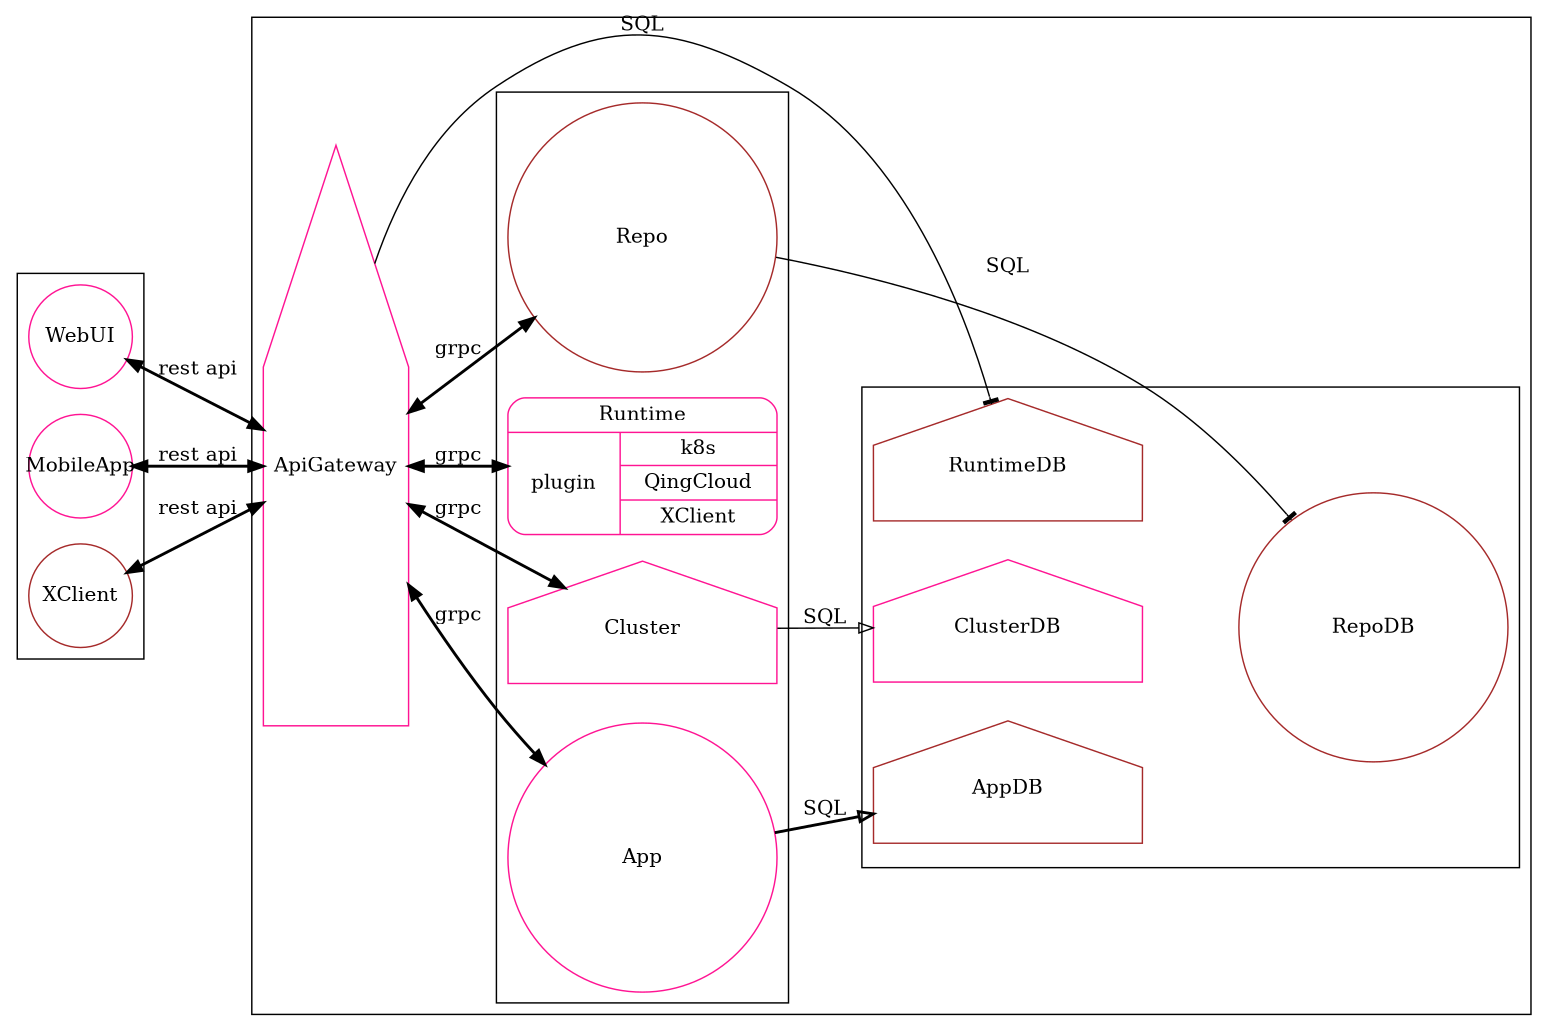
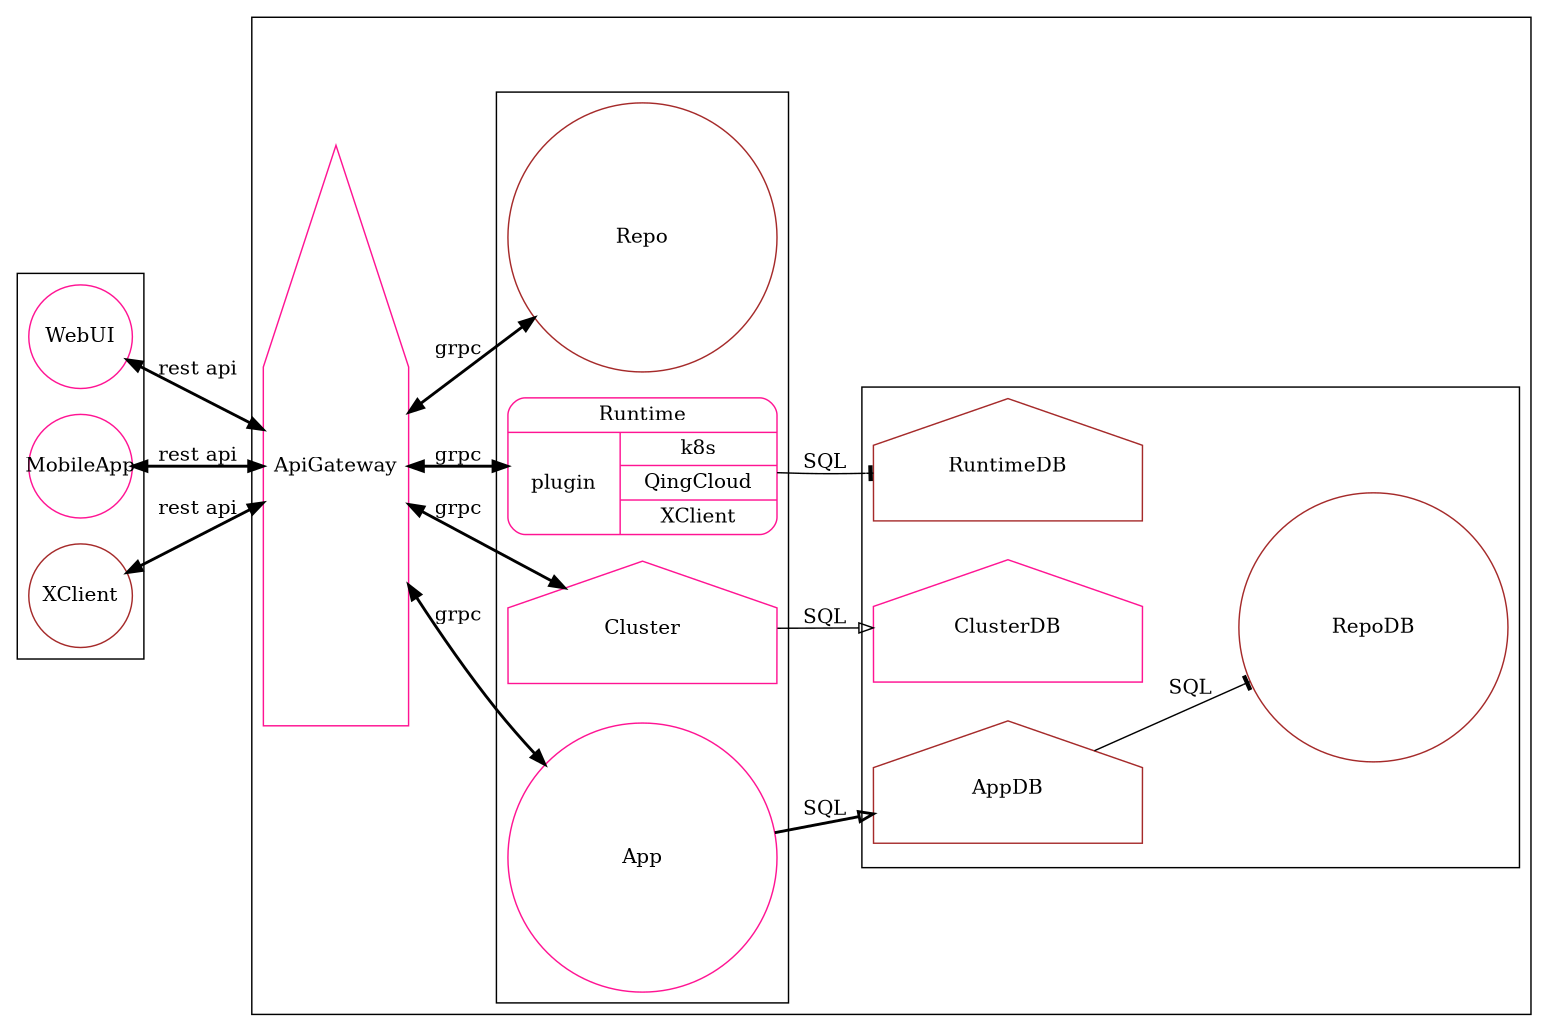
(719, 52) -> (821, 474)
(1055, 341) -> (1169, 718)
